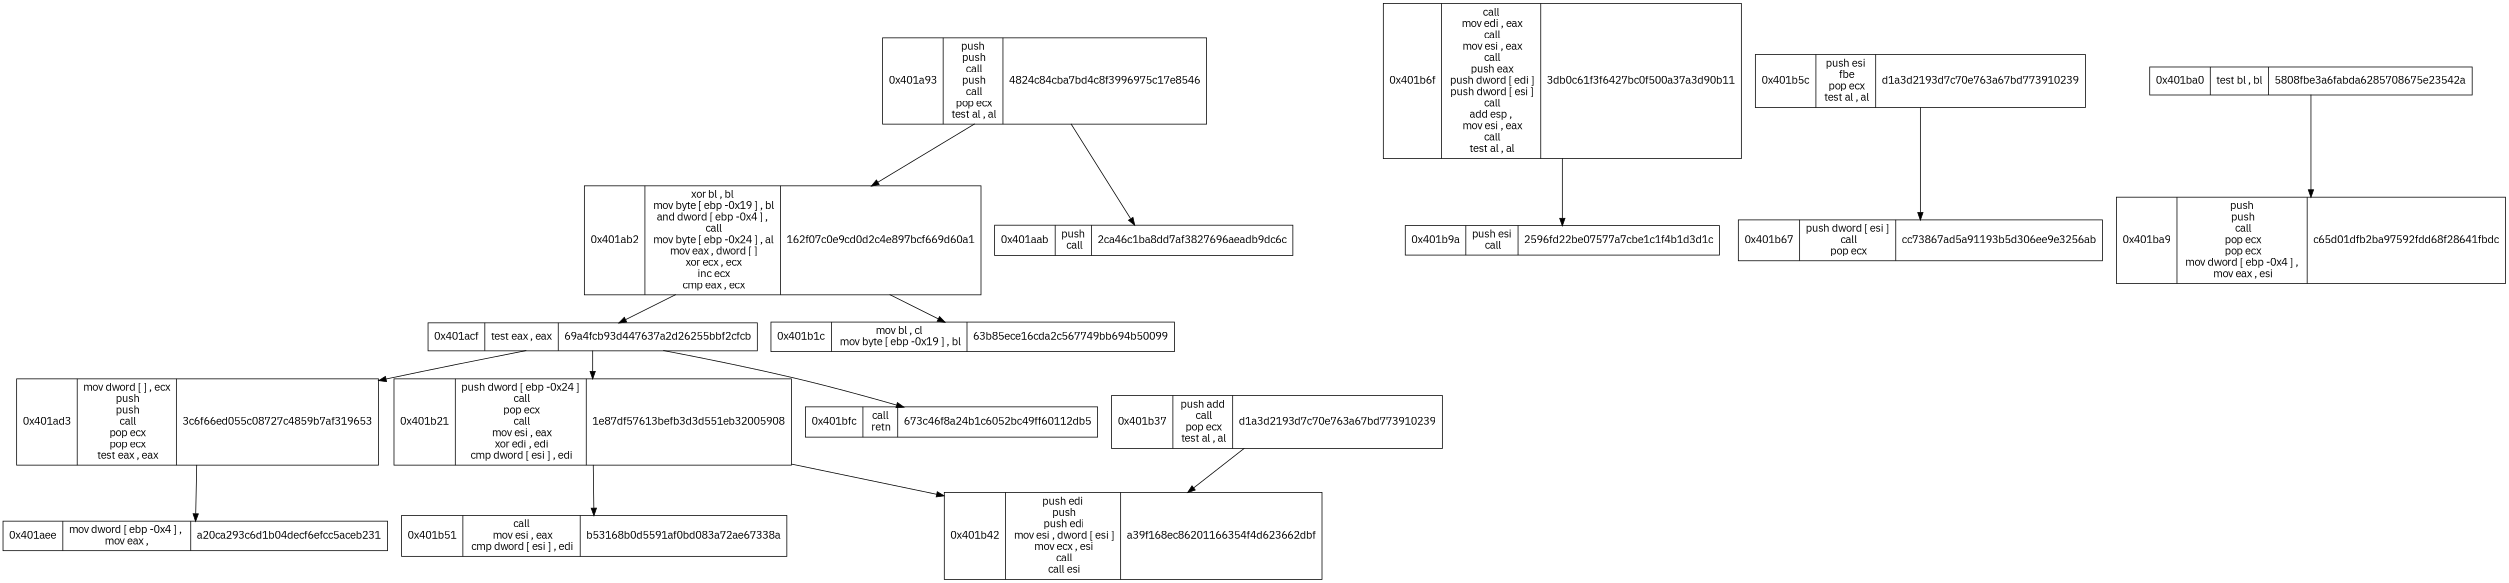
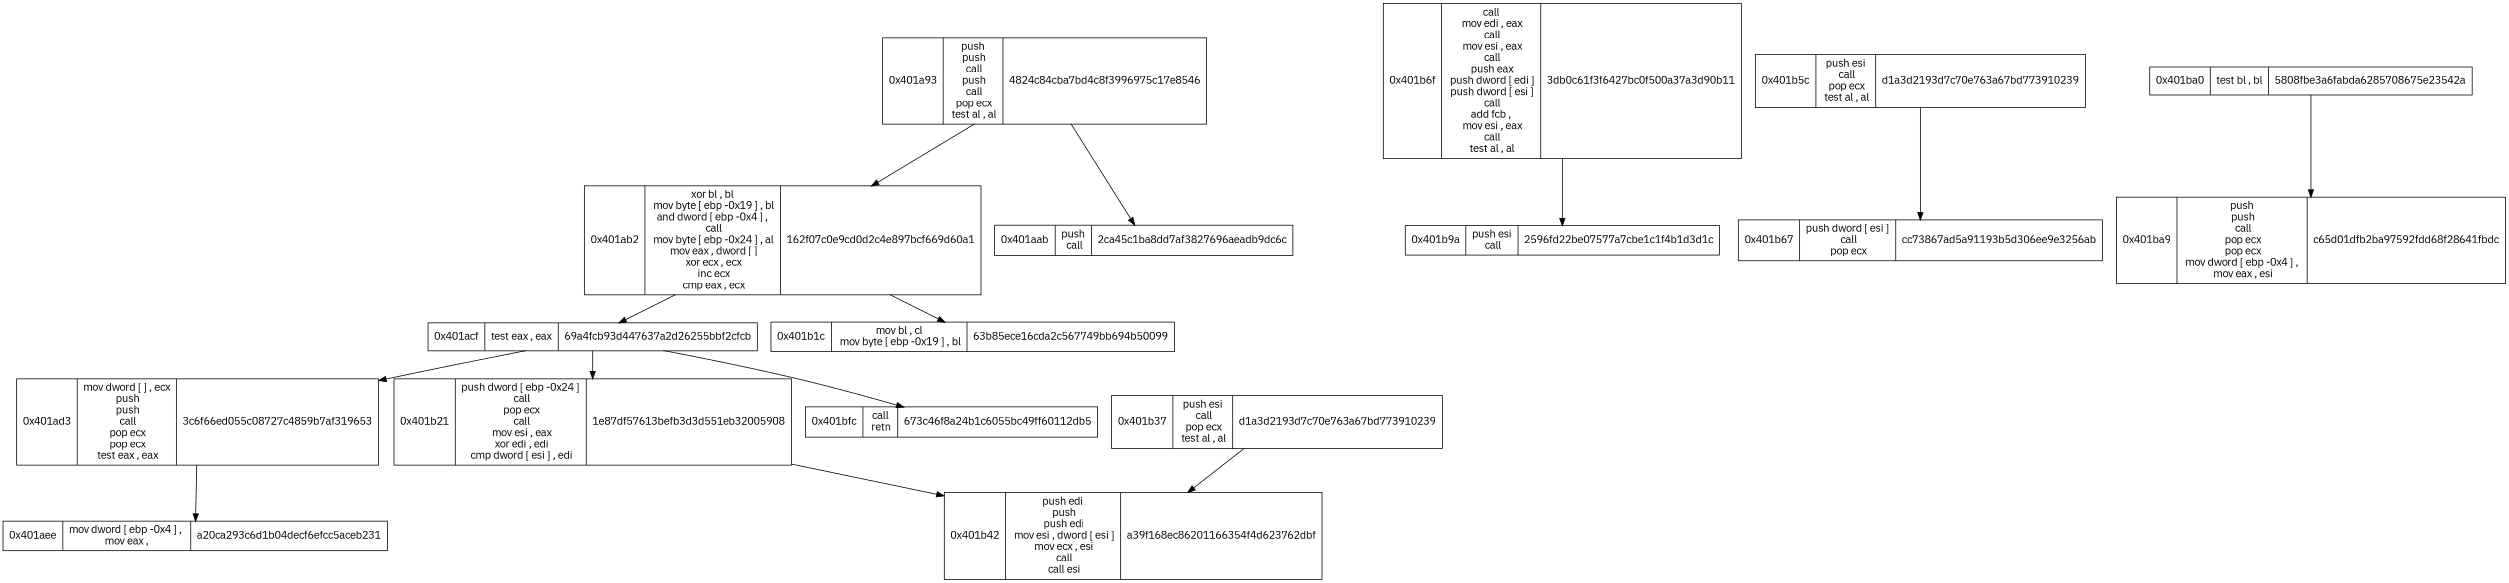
(1846, 75) -> (1846, 75)
(1491, 115) -> (1491, 115)
(1192, 240) -> (1192, 240)
(1203, 405) -> (1203, 405)
(998, 422) -> (998, 422)
(594, 536) -> none
(1221, 536) -> (1221, 536)
